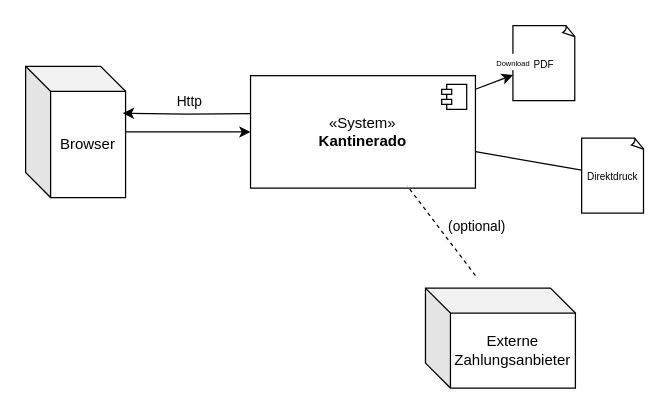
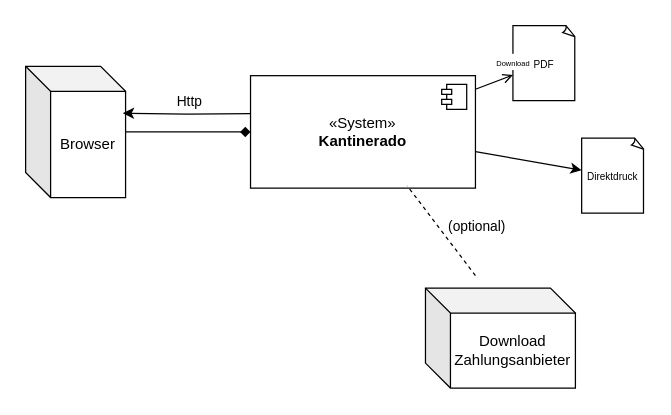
(504, 79) -> (506, 78)
(241, 132) -> (240, 132)
(575, 169) -> (572, 168)
(513, 351) -> (513, 351)
